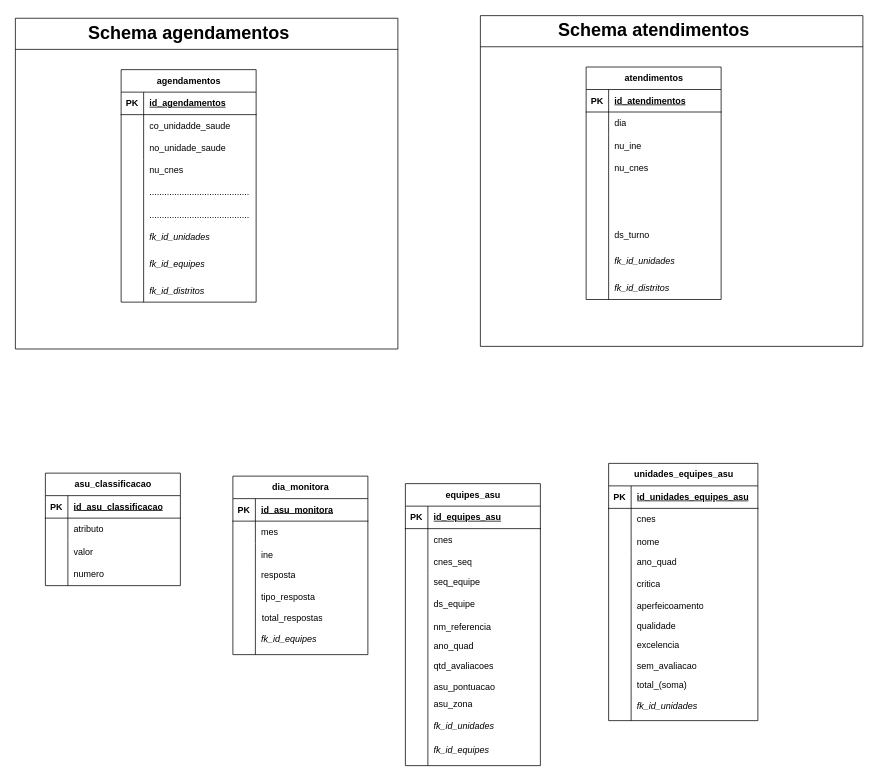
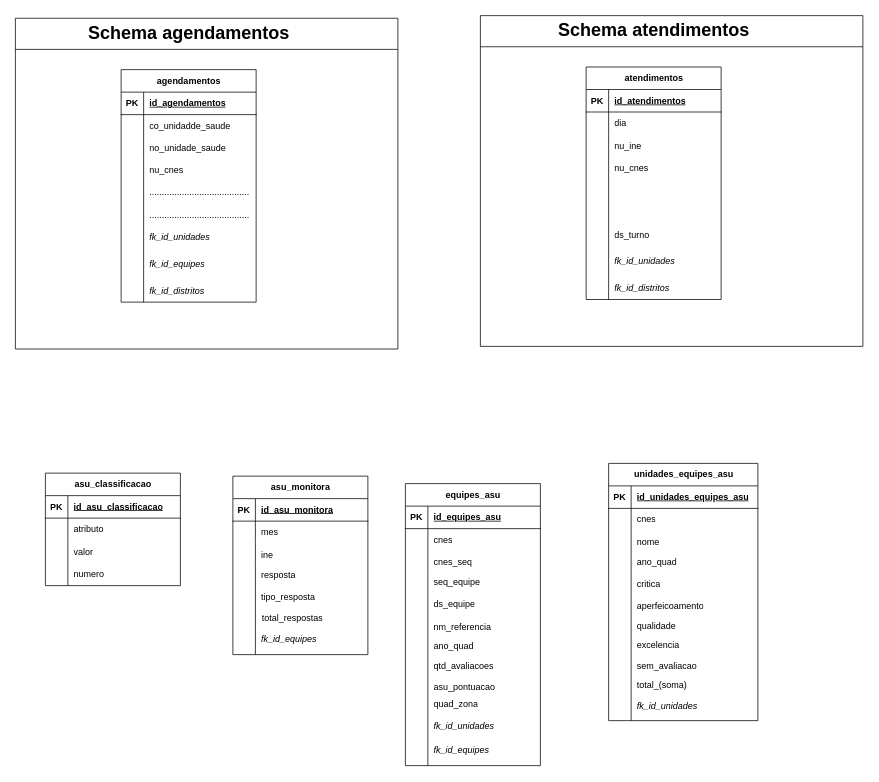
(301, 487) -> (301, 487)
(454, 704) -> (457, 704)
